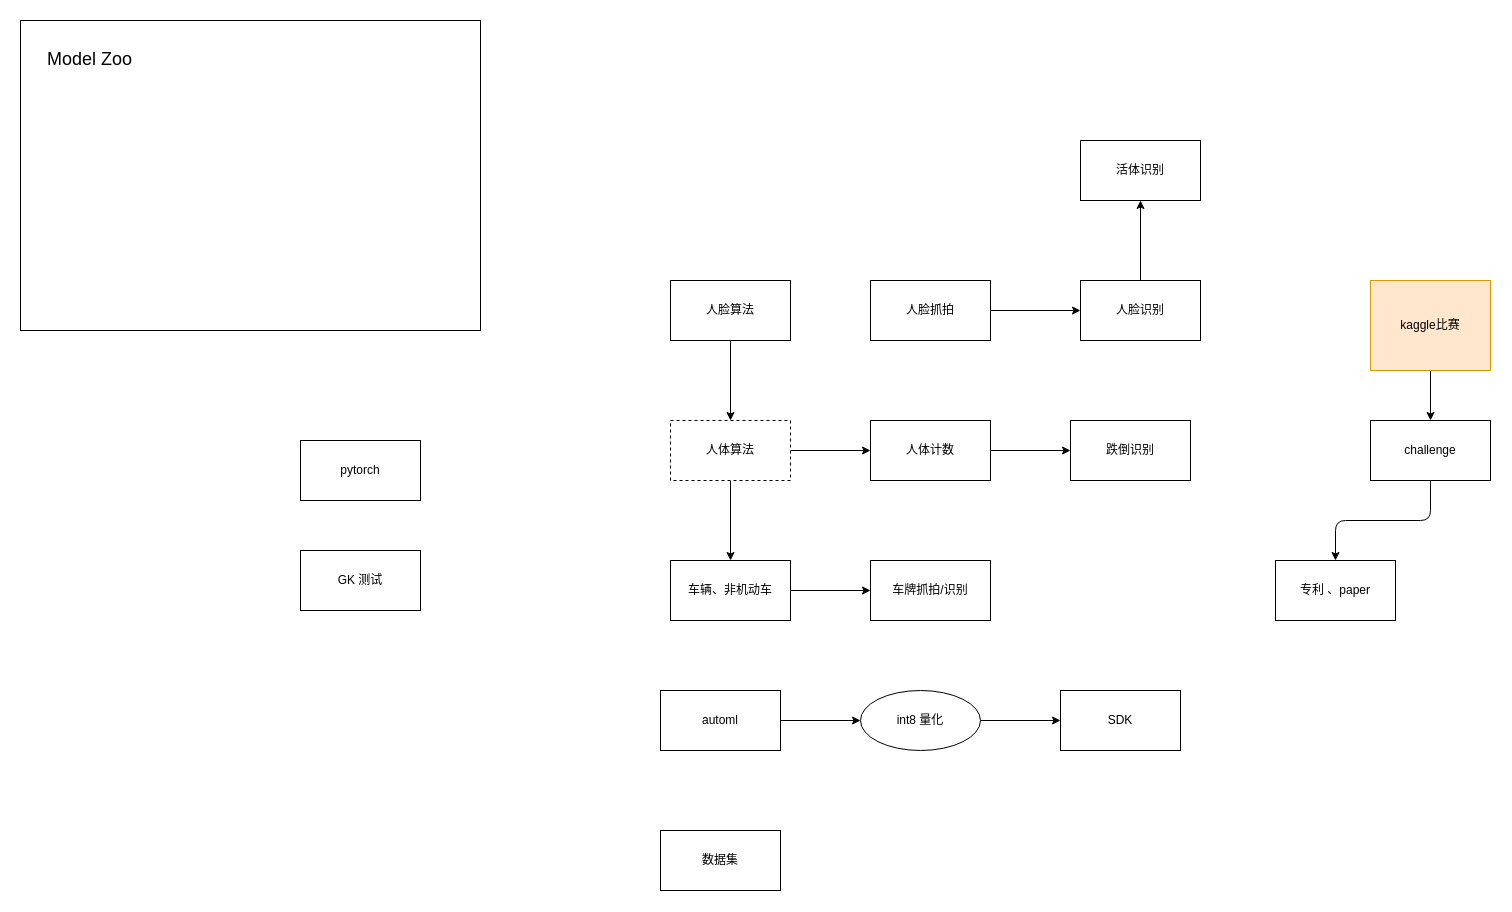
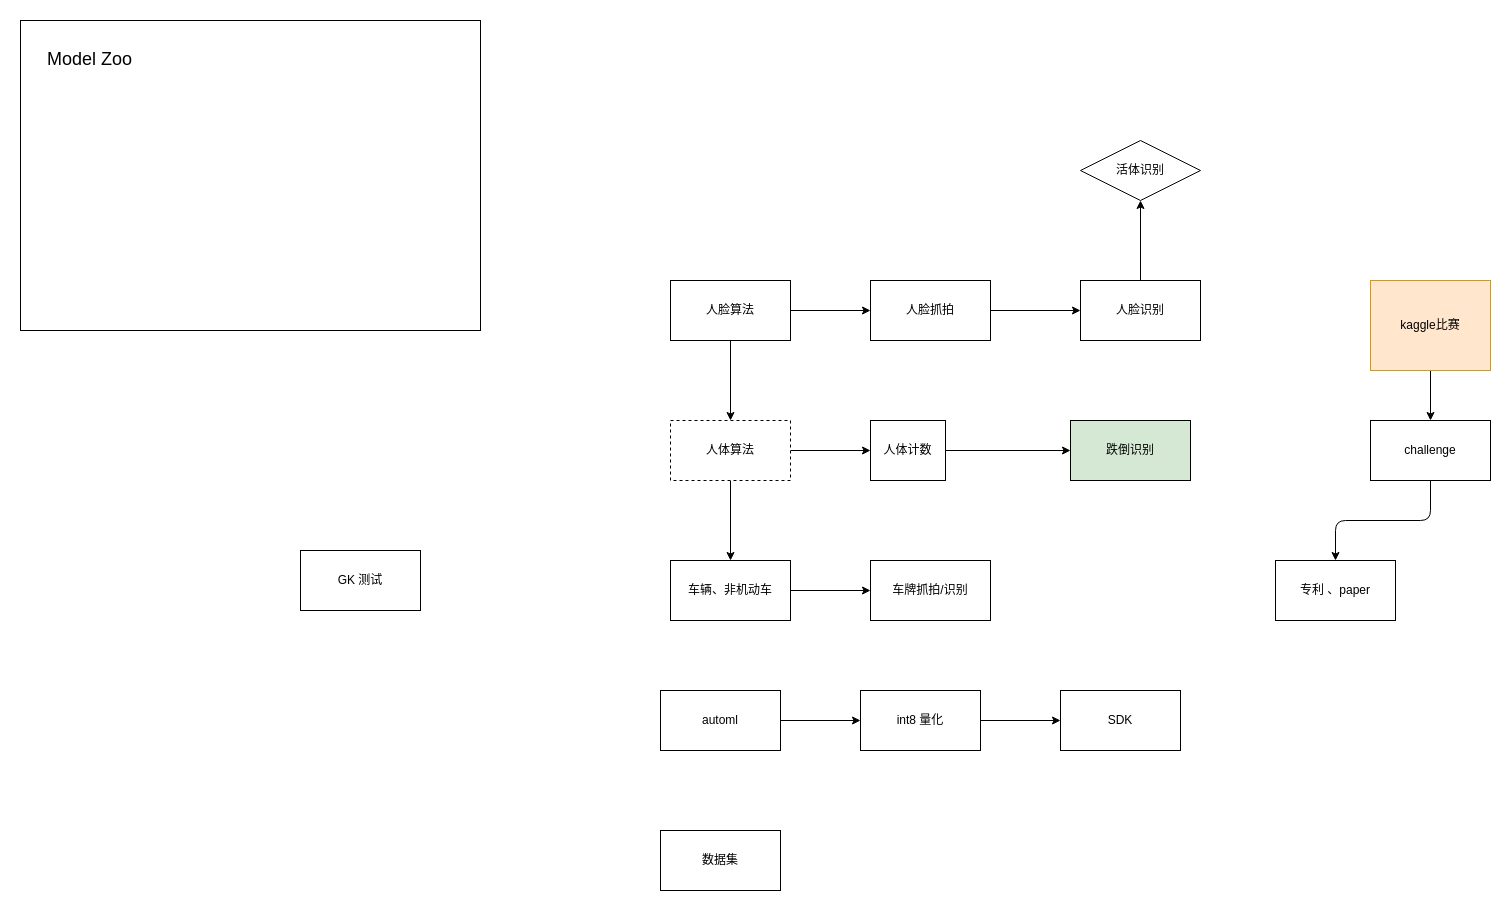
(1141, 171) -> (1141, 171)
none -> (827, 311)
(931, 451) -> (908, 451)
(1131, 451) -> (1131, 451)
(361, 471) -> none
(921, 721) -> (921, 721)
